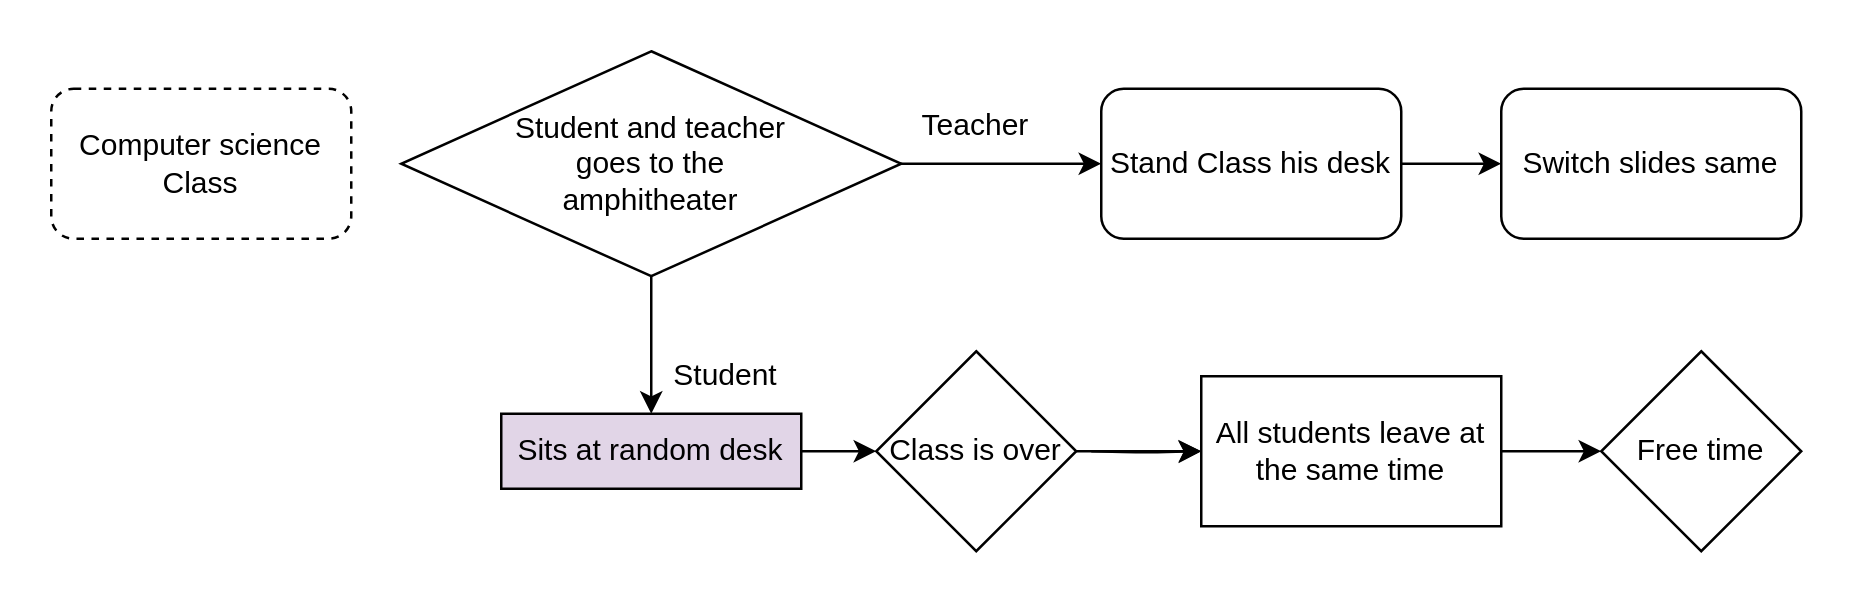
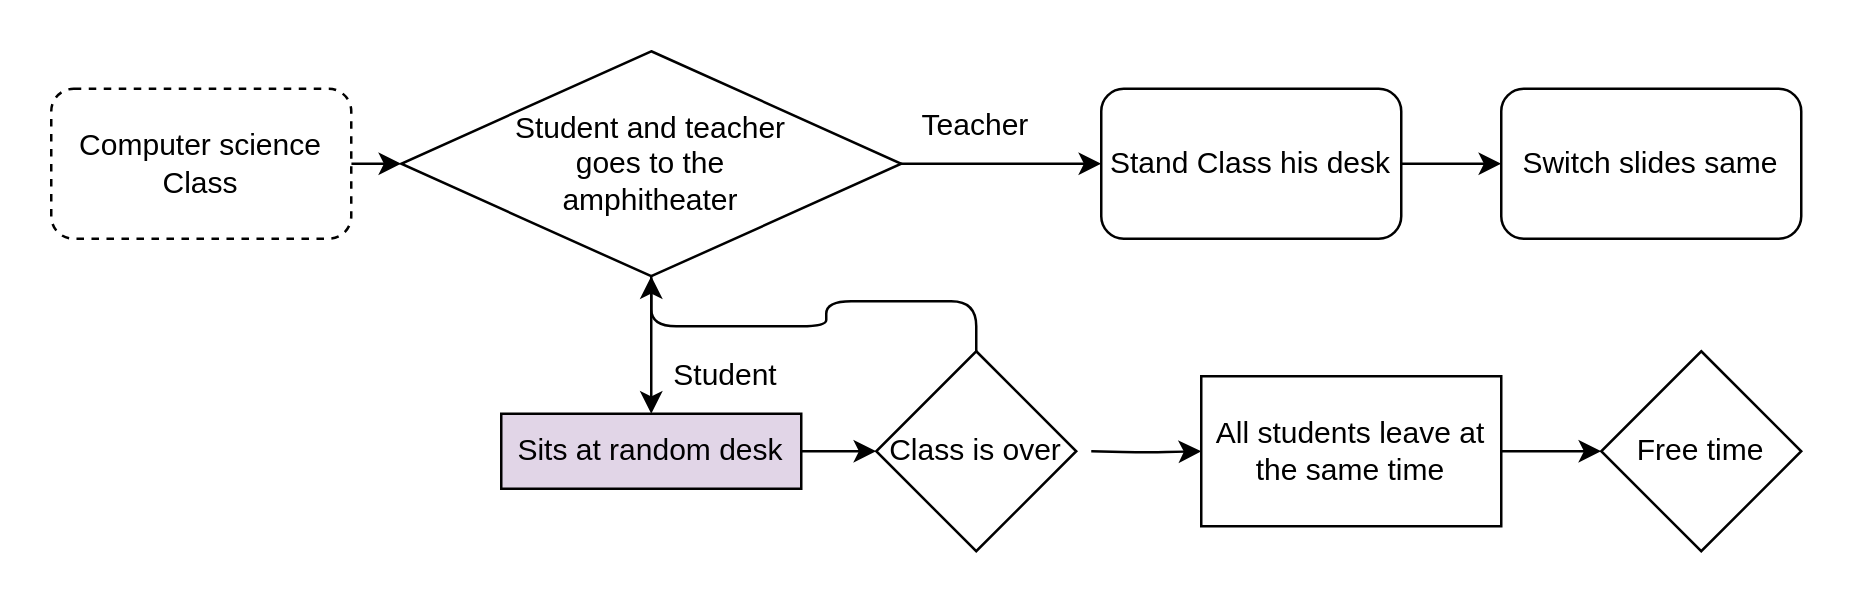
none -> (379, 164)
(1083, 451) -> (829, 307)
